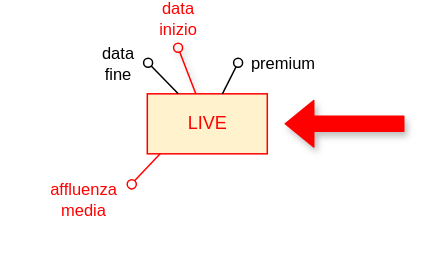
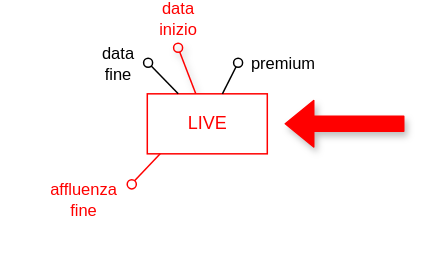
(207, 124) -> (207, 124)
(84, 200) -> (84, 200)
